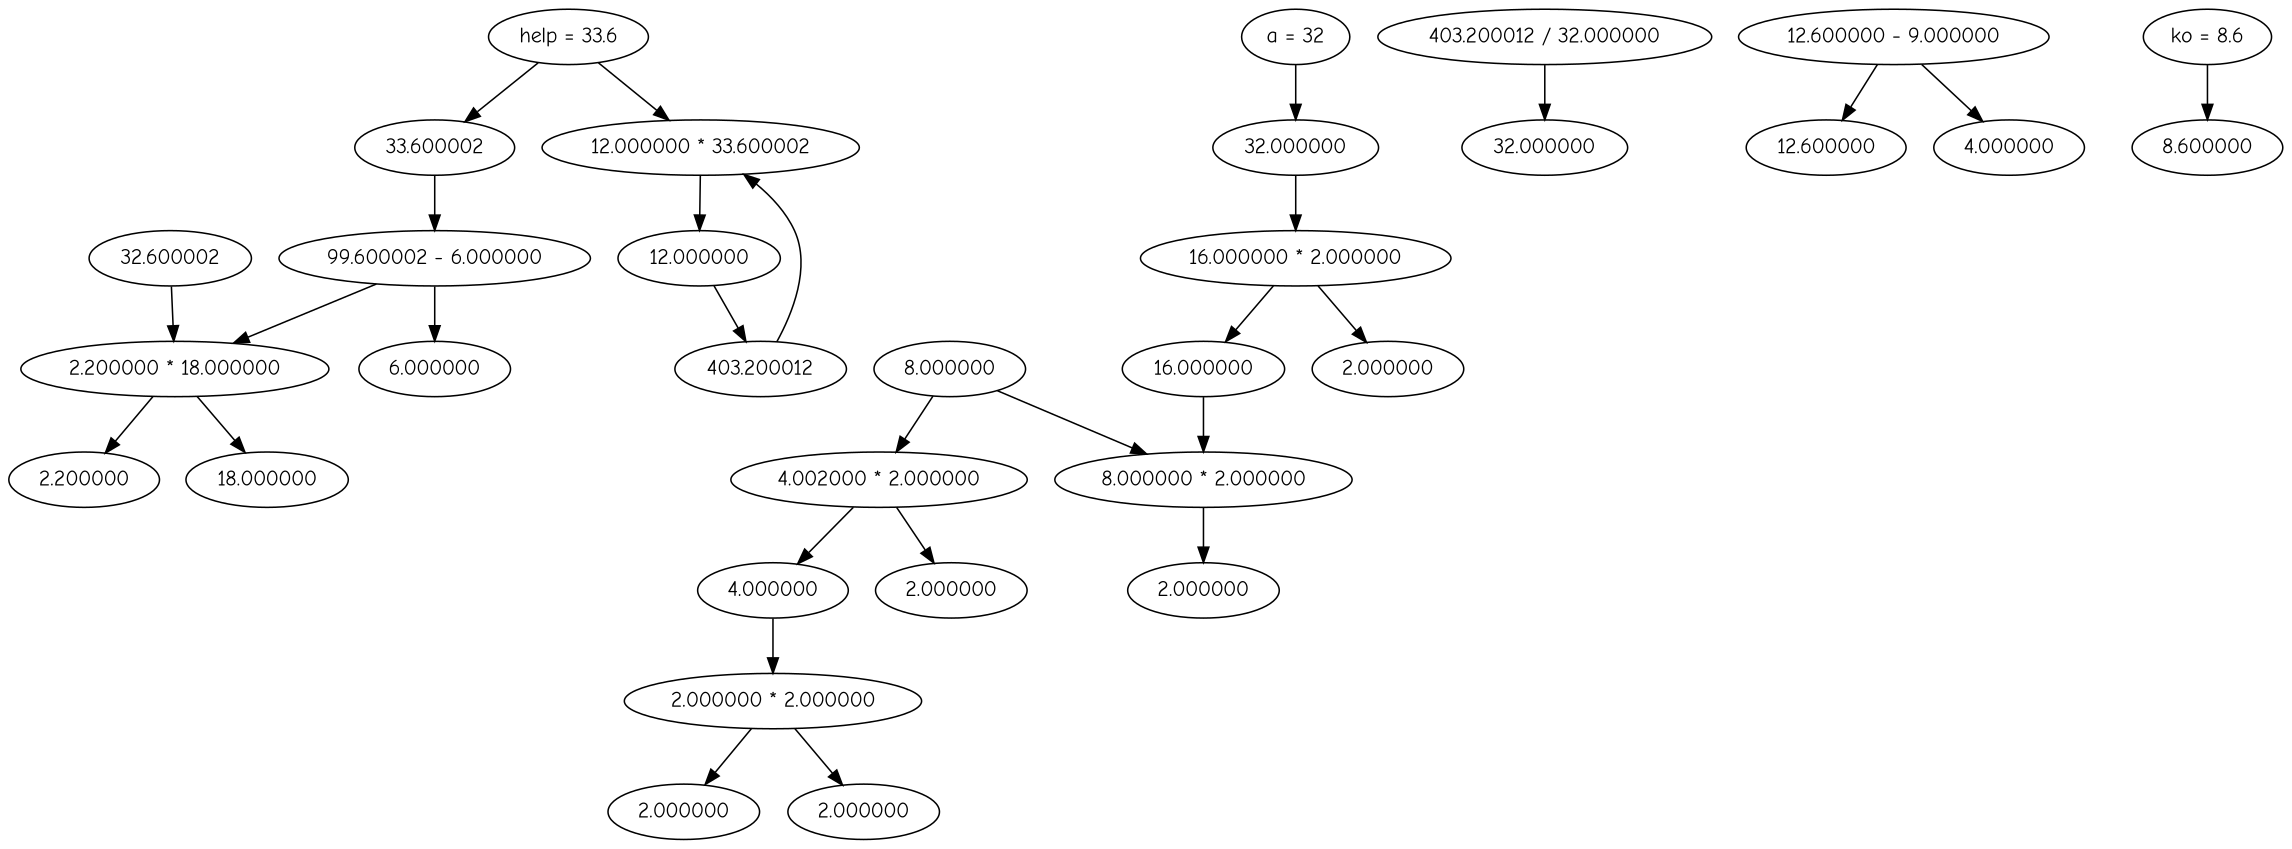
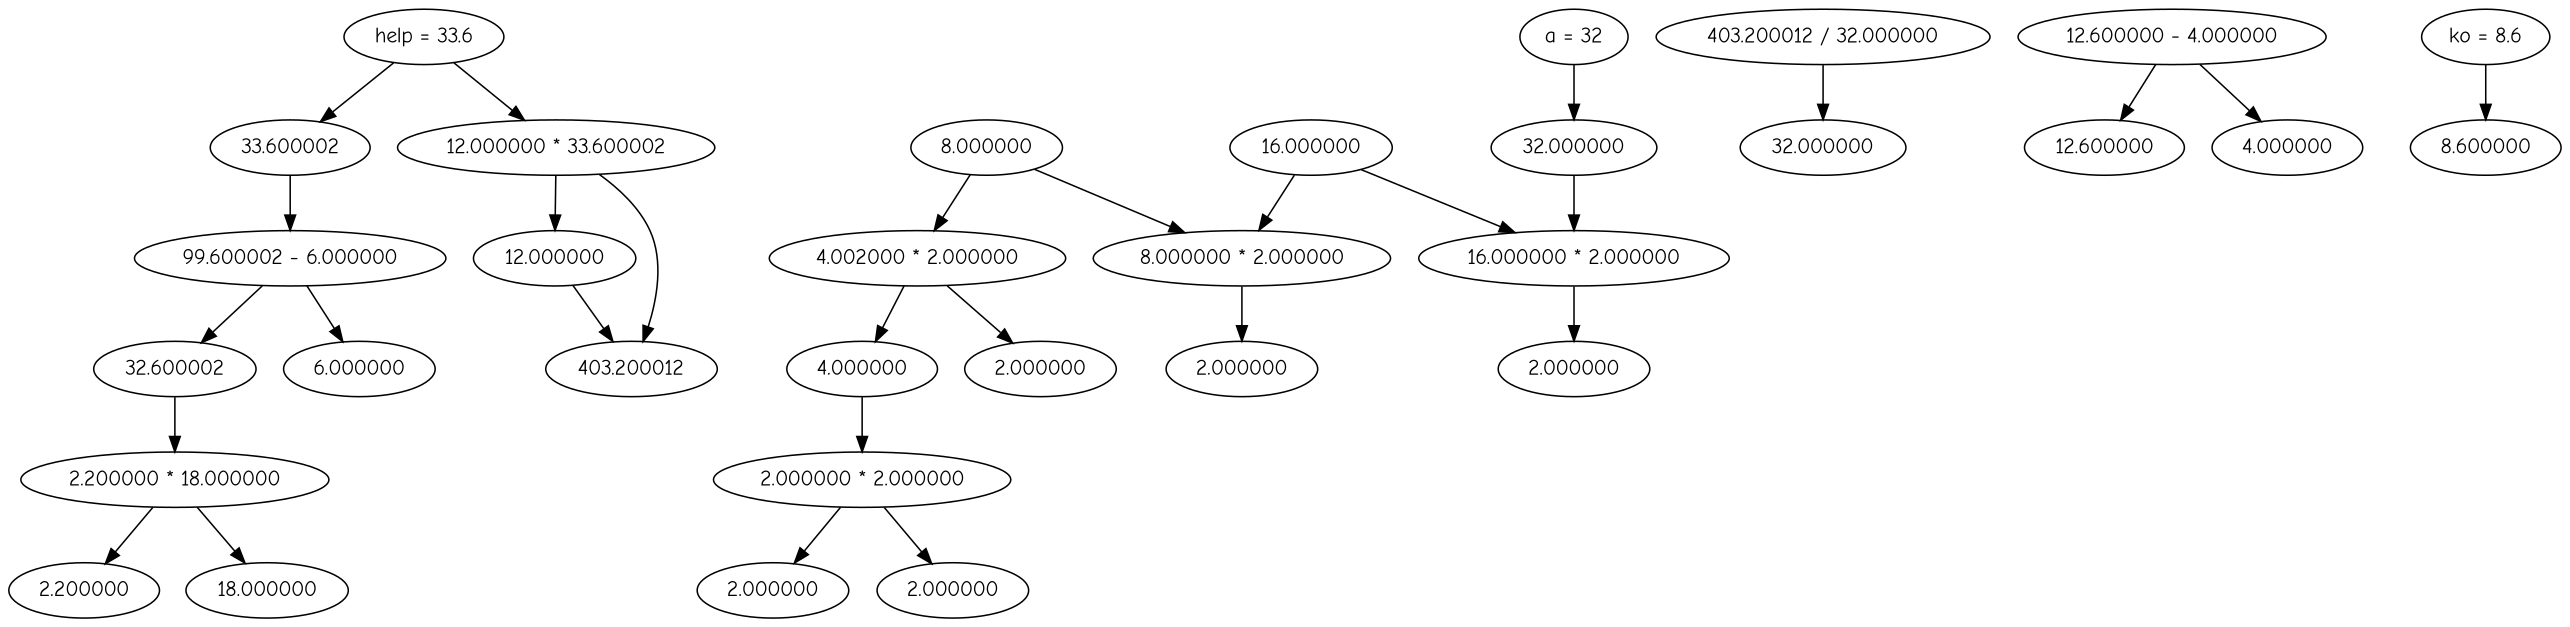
(1894, 37) -> (2172, 37)
(801, 258) -> (654, 241)
(1255, 308) -> (1431, 198)
(312, 311) -> (237, 309)
